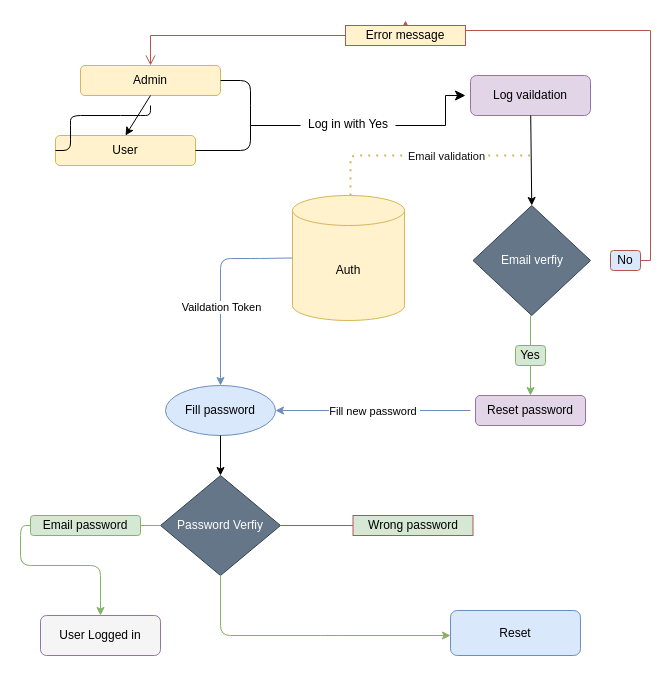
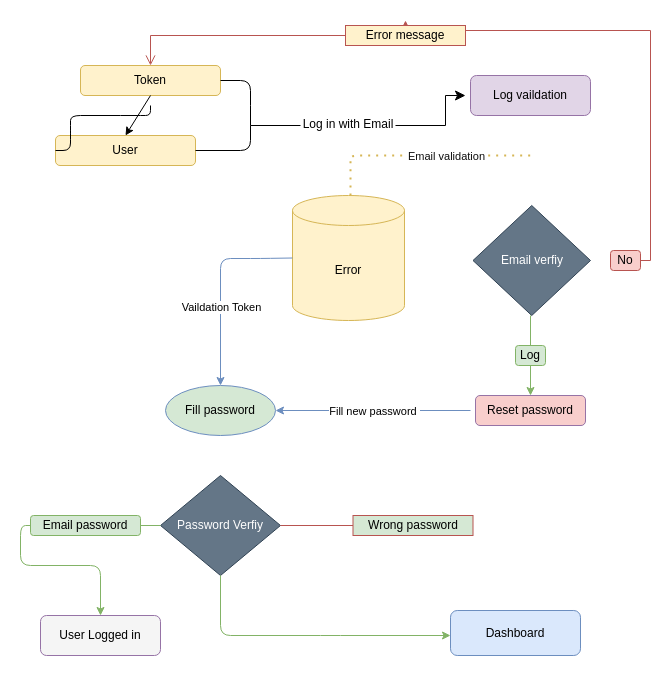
(151, 81) -> (151, 81)
(349, 125) -> (349, 125)
(531, 157) -> none
(626, 261) -> (626, 261)
(349, 271) -> (349, 271)
(531, 356) -> (531, 356)
(221, 411) -> (221, 411)
(531, 411) -> (531, 411)
(221, 452) -> none
(516, 634) -> (516, 634)
